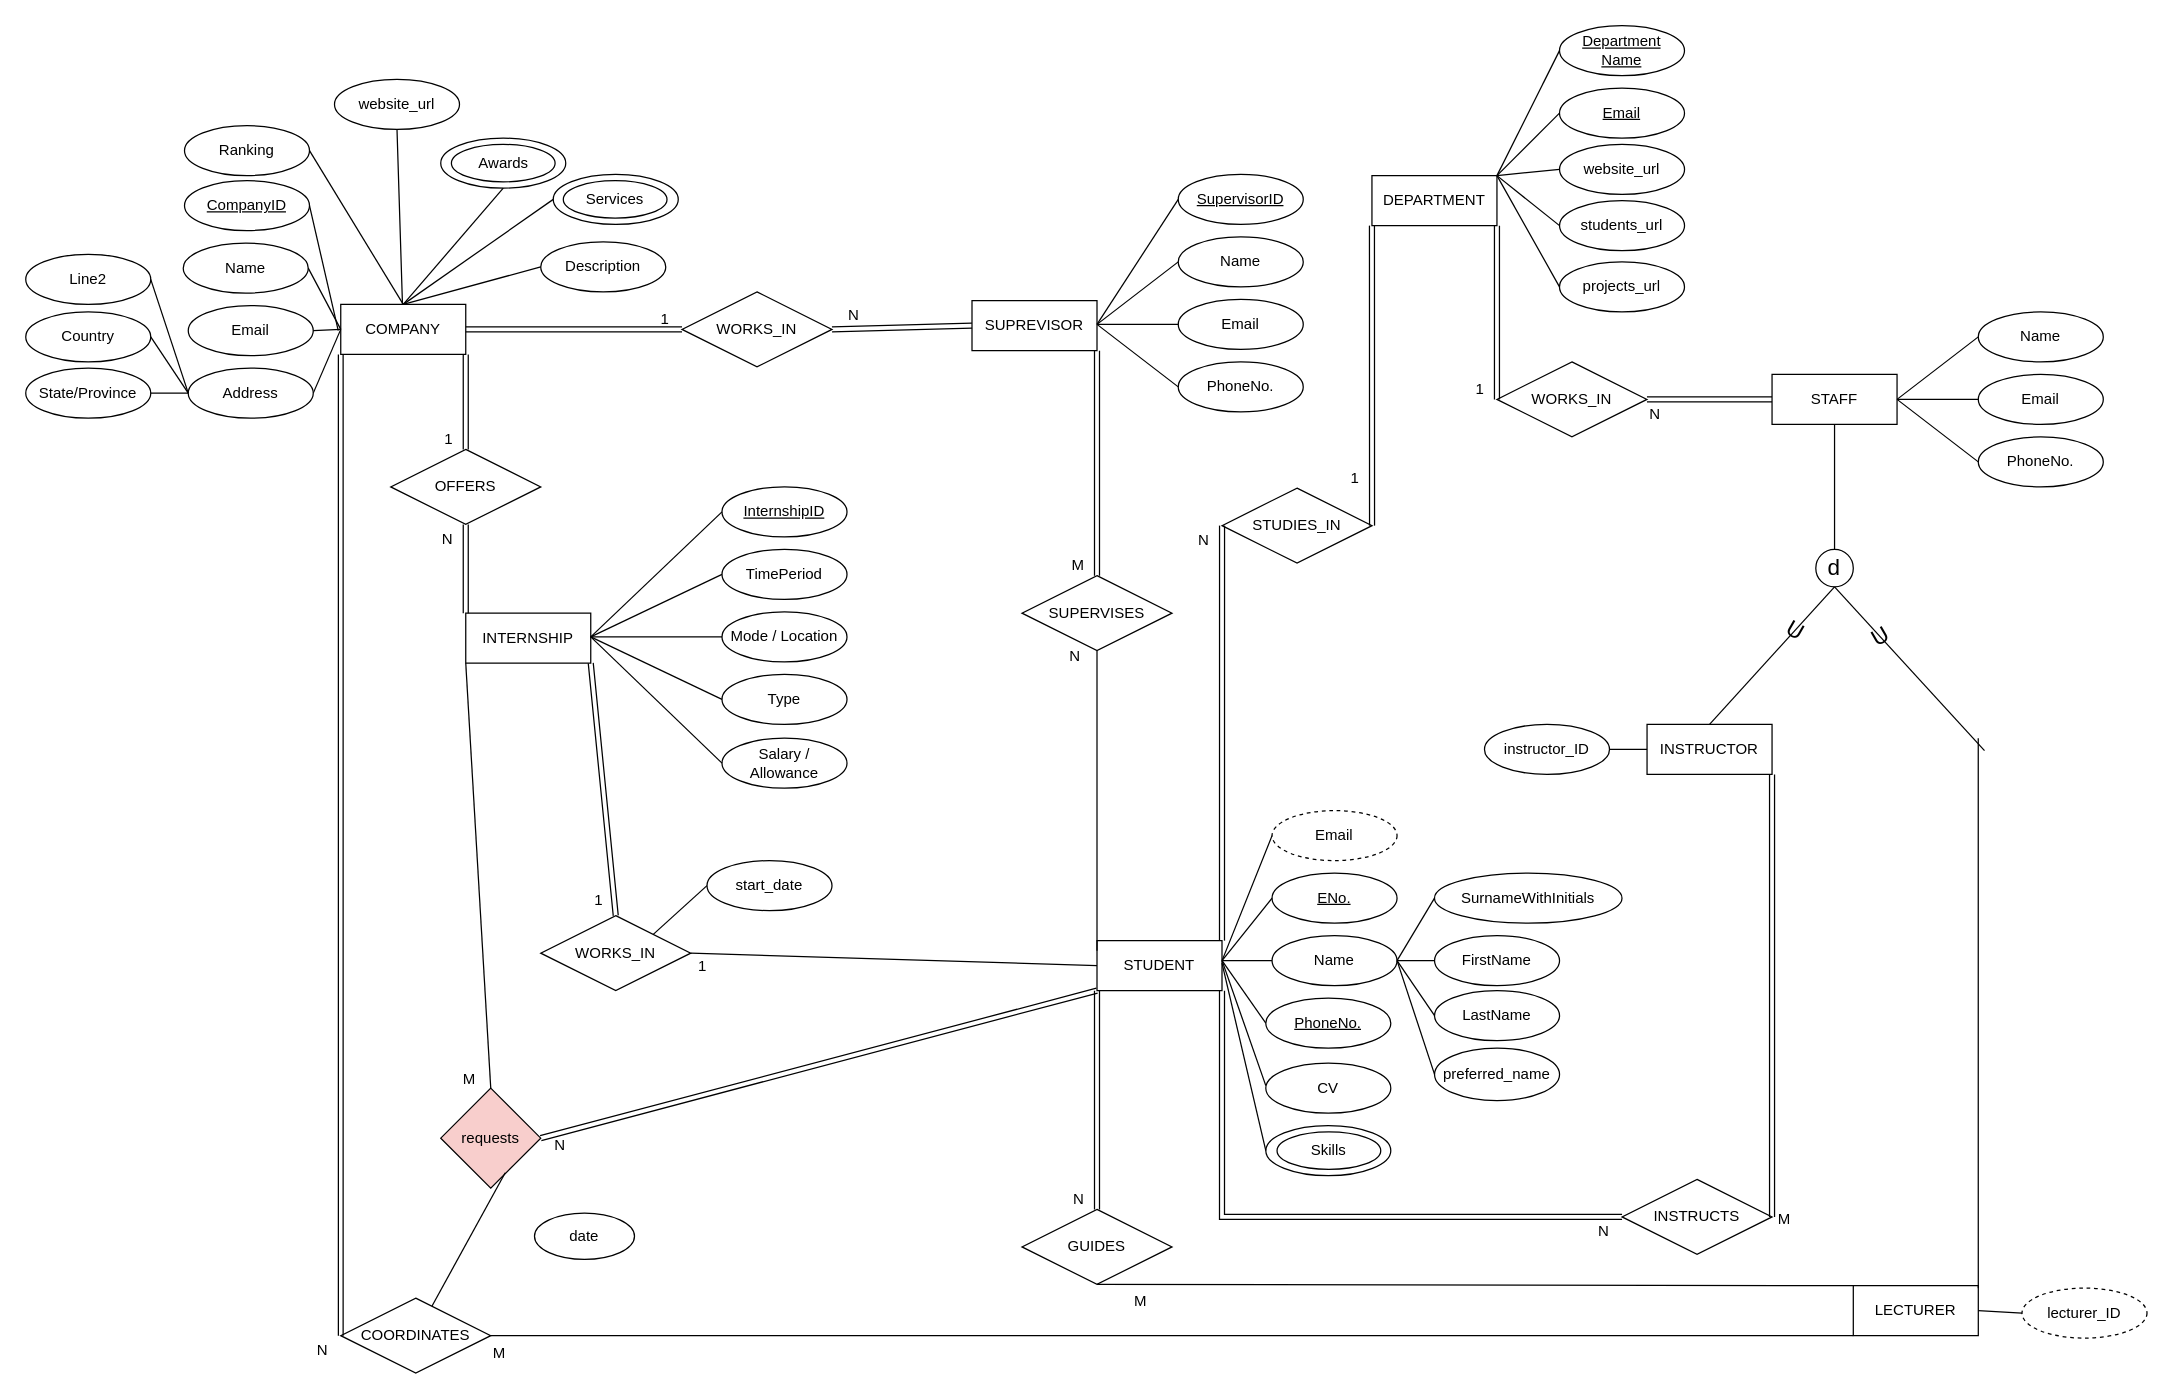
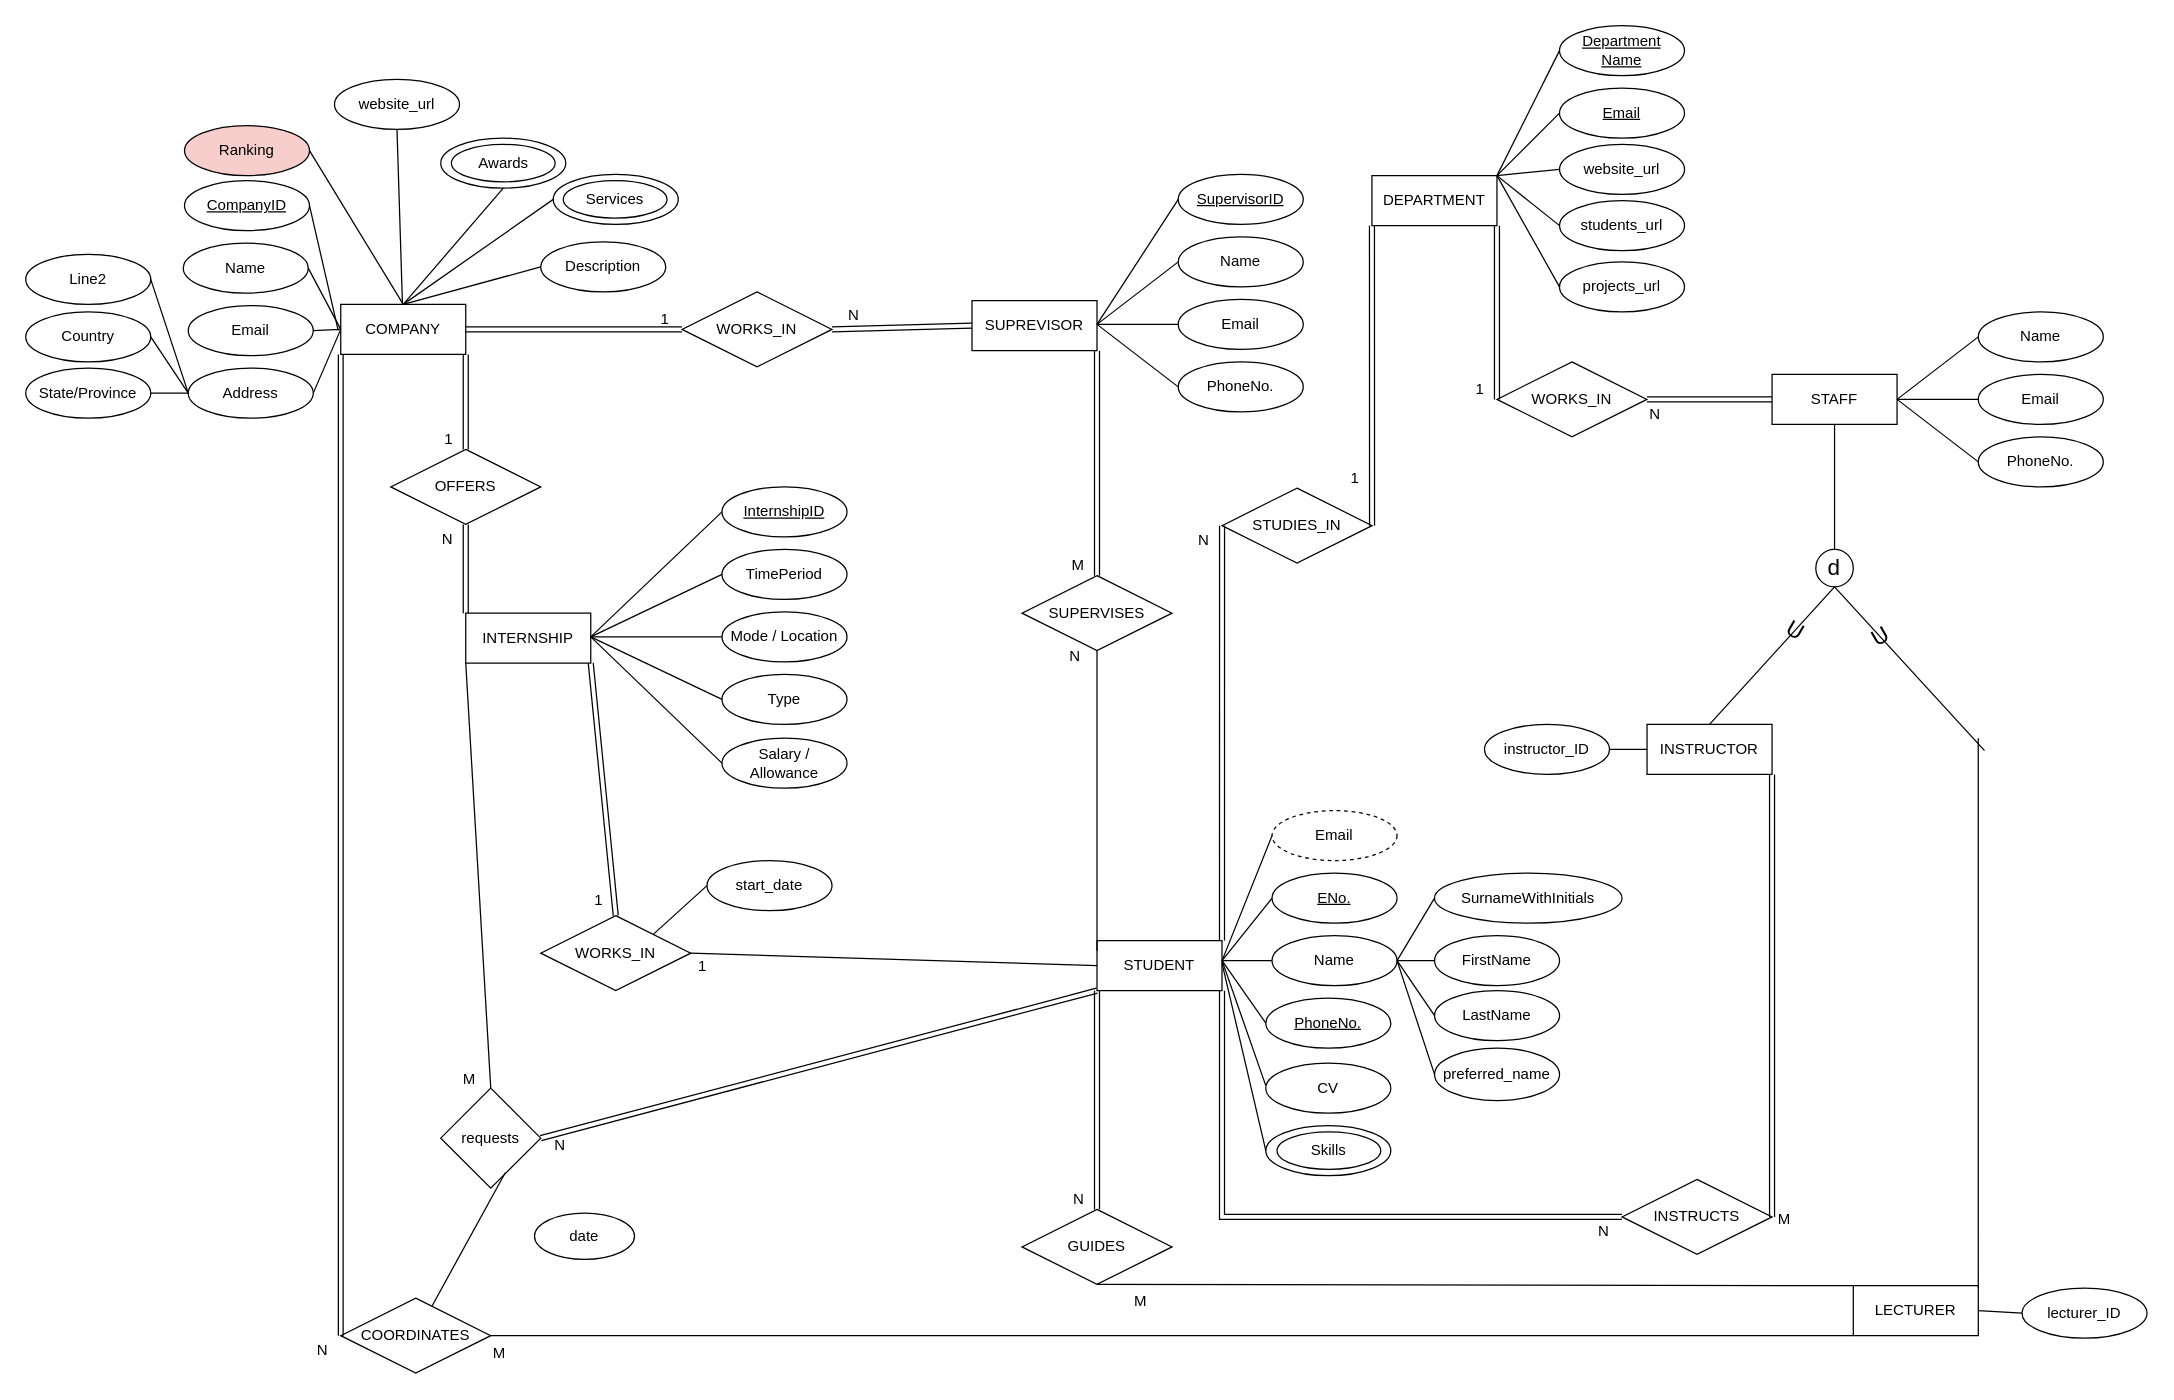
(247, 151) -> (247, 151)
(491, 1138) -> (491, 1138)
(2084, 1313) -> (2084, 1313)
